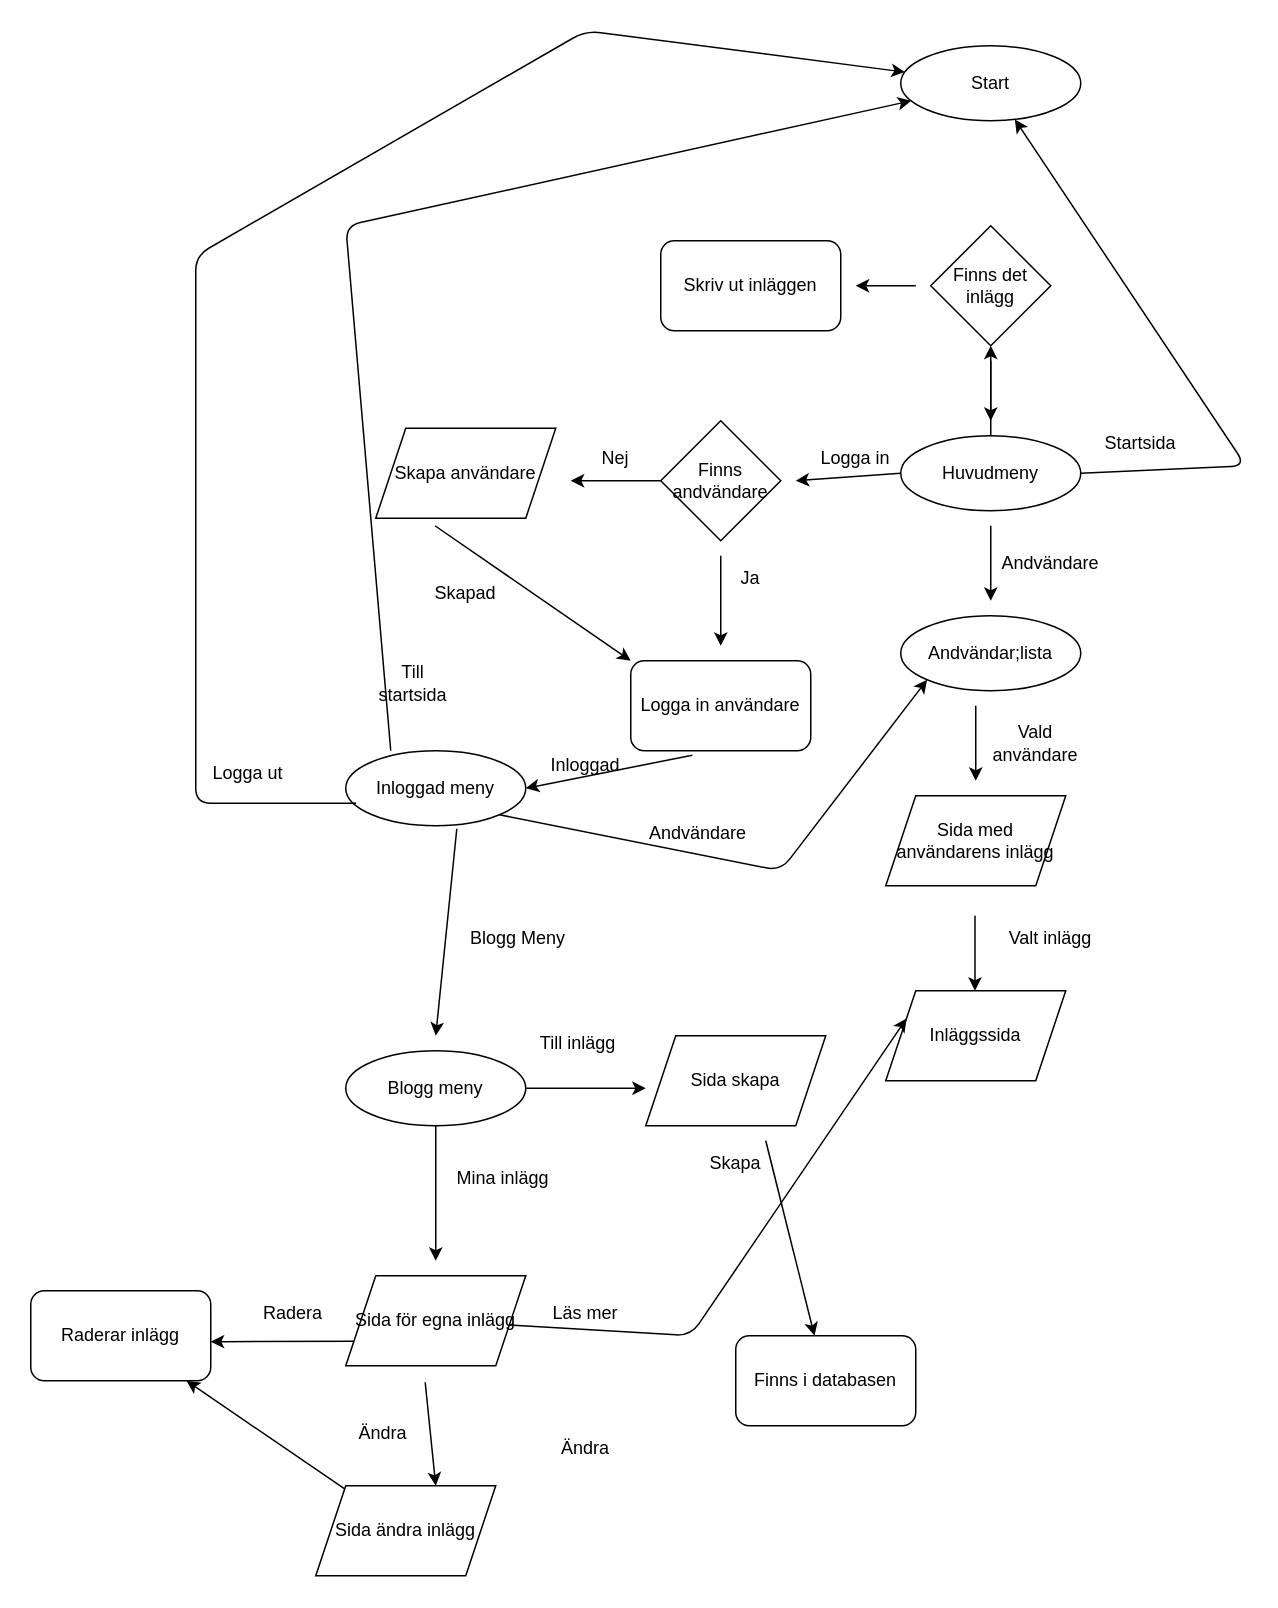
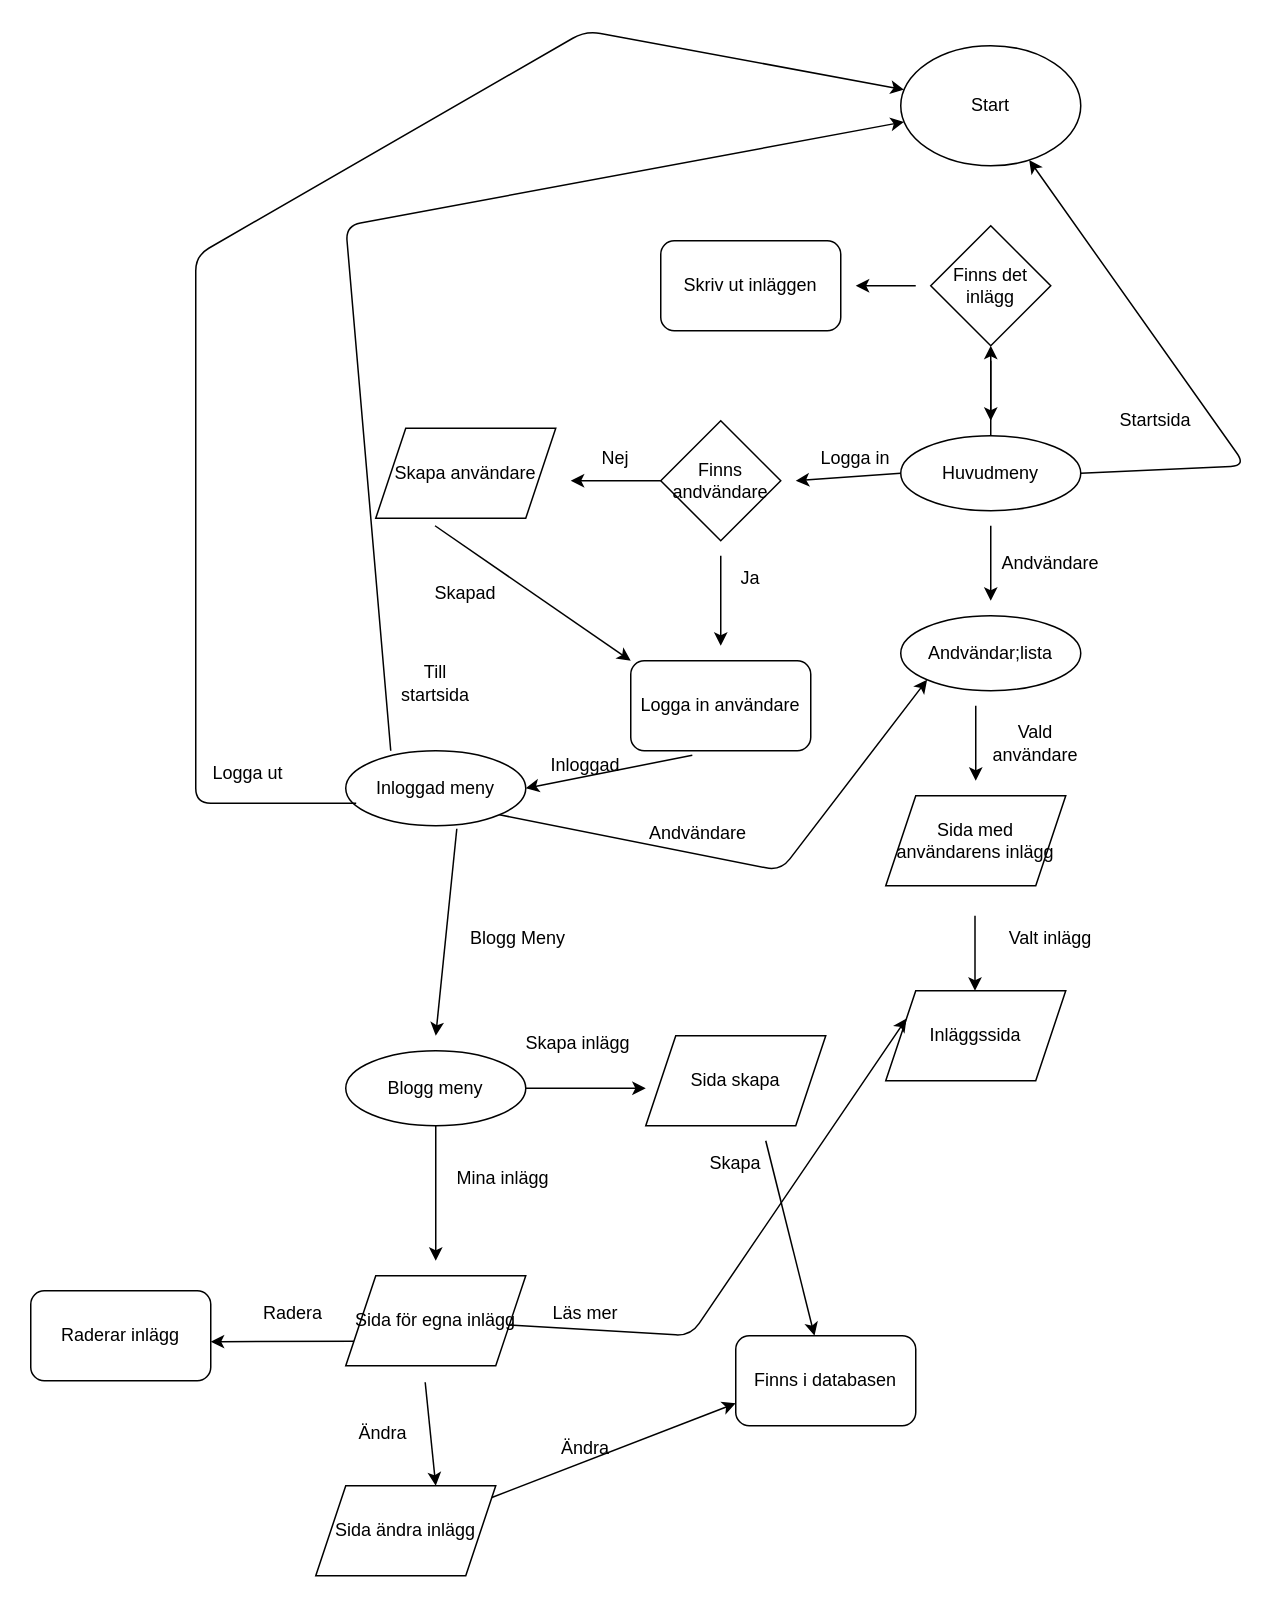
(991, 83) -> (991, 106)
(1141, 443) -> (1156, 421)
(413, 683) -> (436, 683)
(578, 1043) -> (578, 1043)
(270, 1438) -> (609, 1452)
